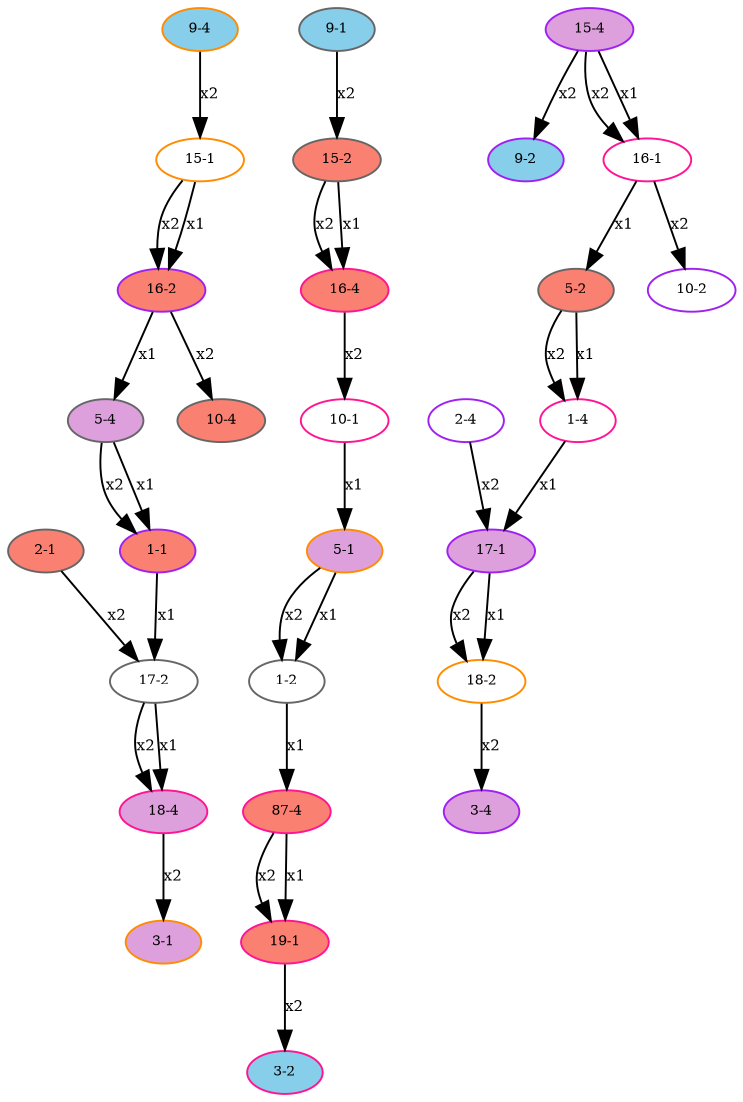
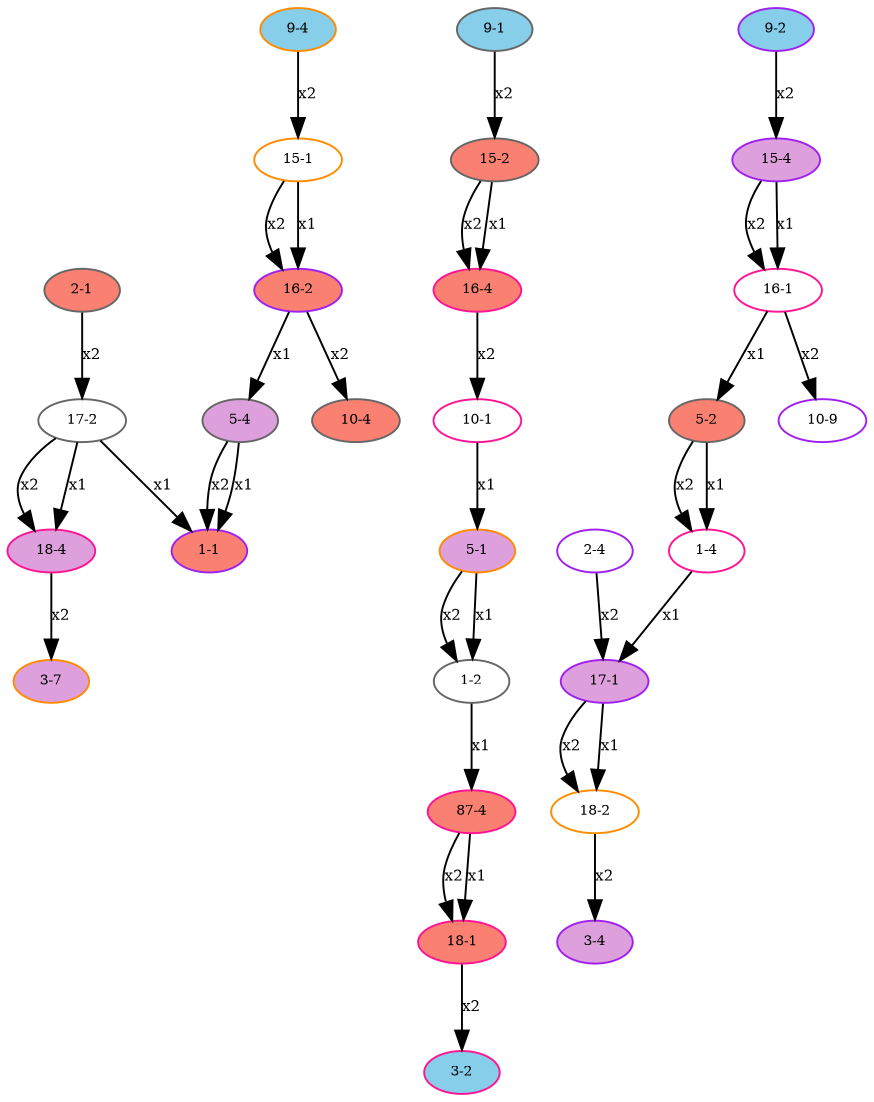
(559, 85) -> (776, 85)
(692, 290) -> (822, 421)
(156, 606) -> (139, 479)
(163, 942) -> (51, 681)
(285, 942) -> (462, 942)
